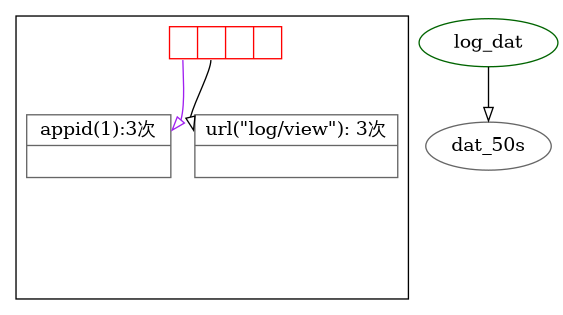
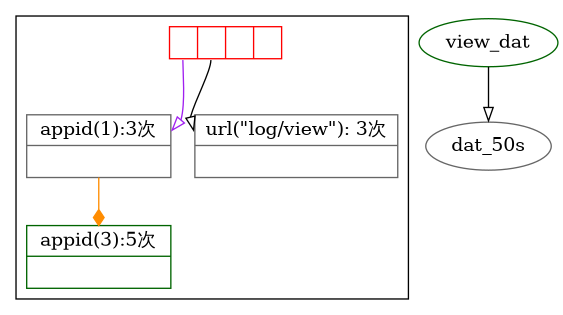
(489, 43) -> (489, 43)
none -> (99, 257)
